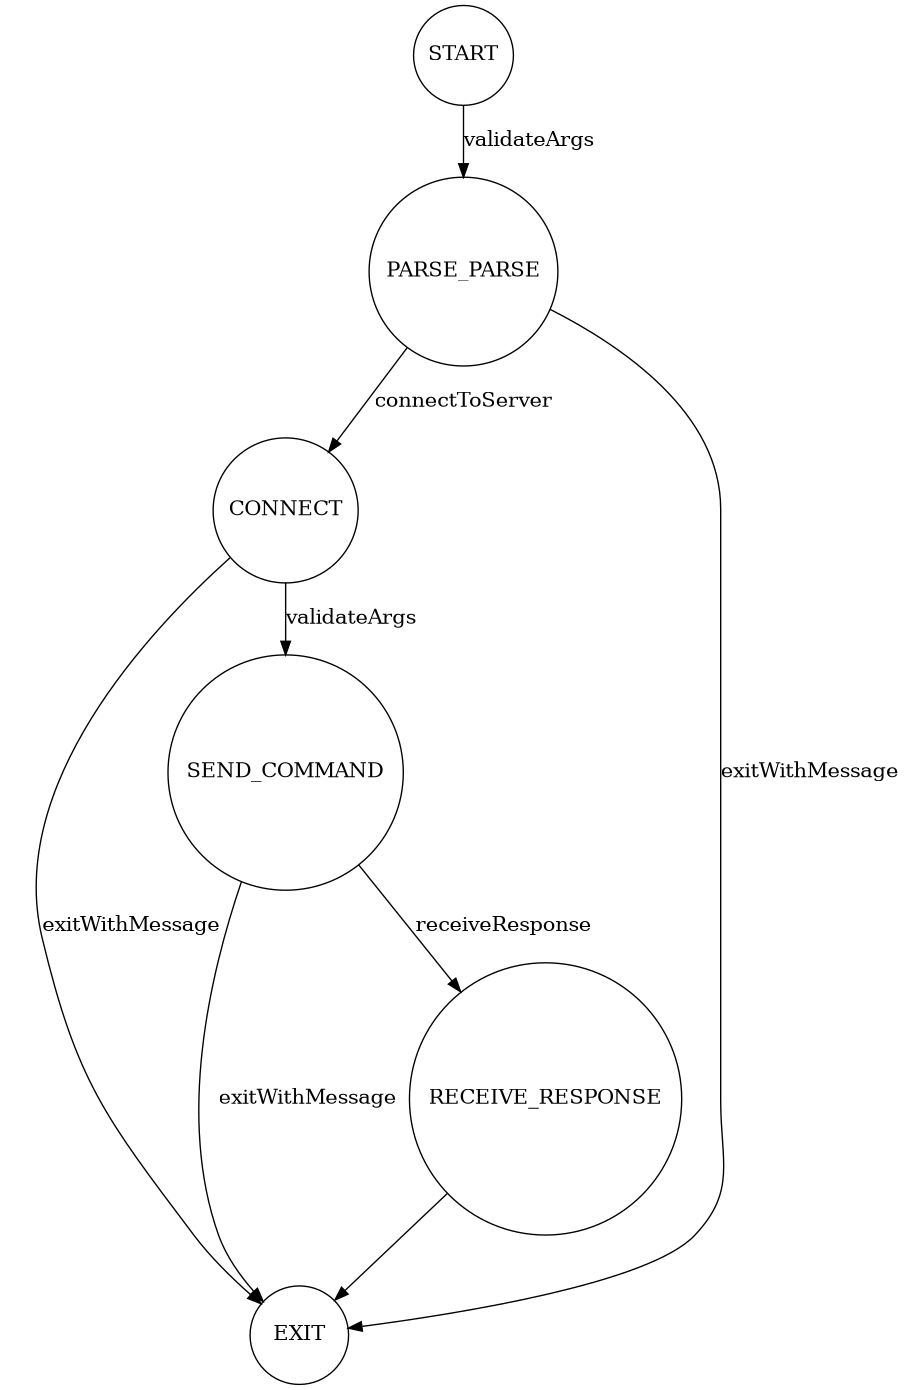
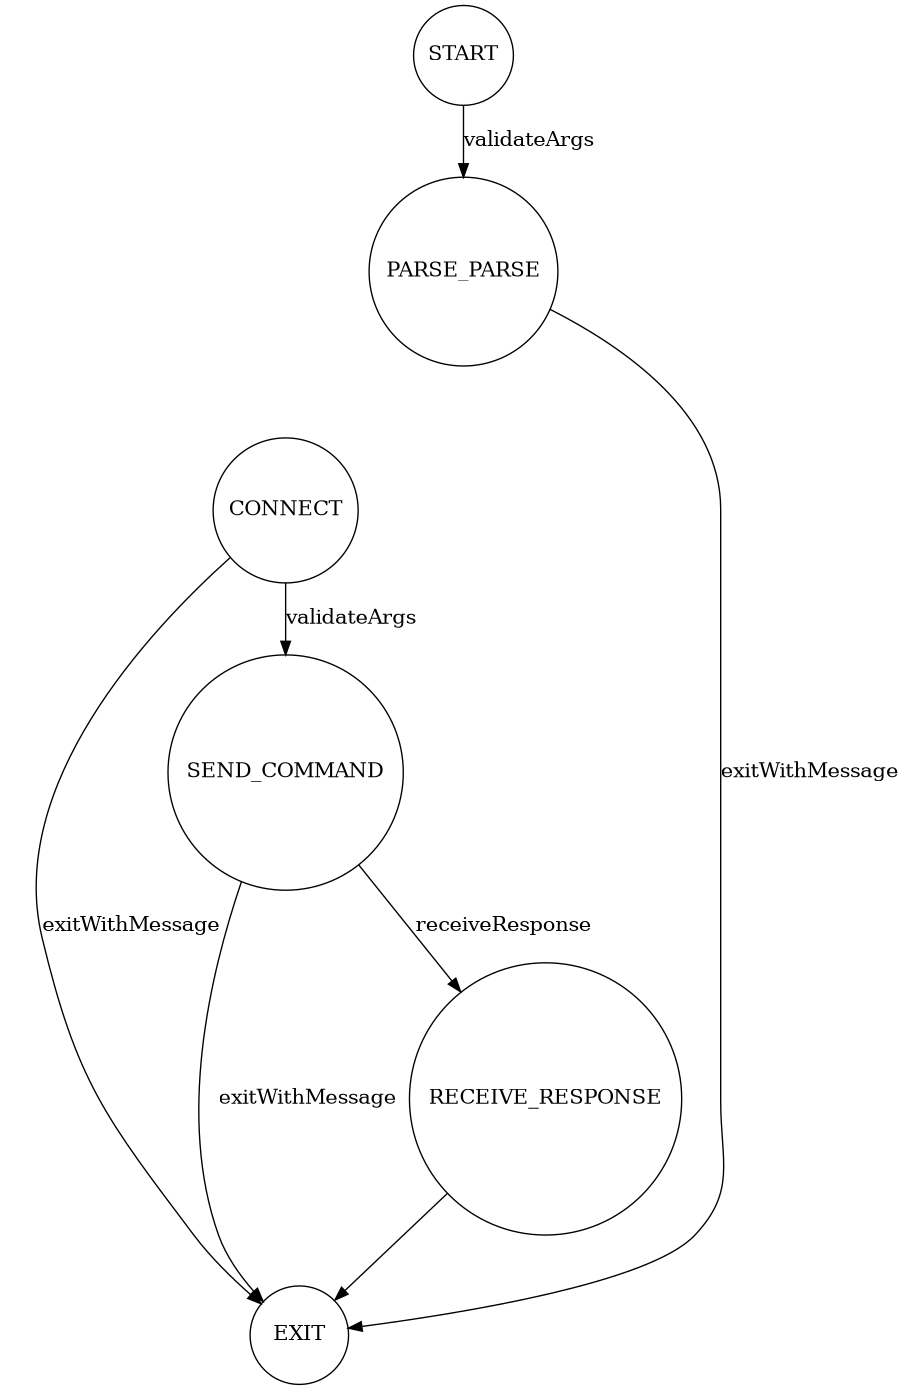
(372, 394) -> none
